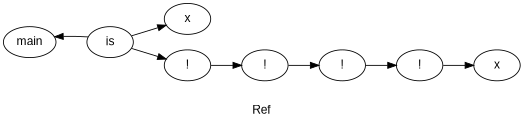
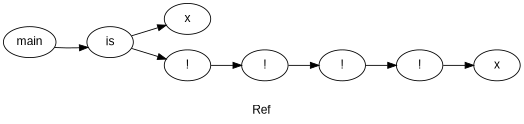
(76, 36) -> (67, 48)
